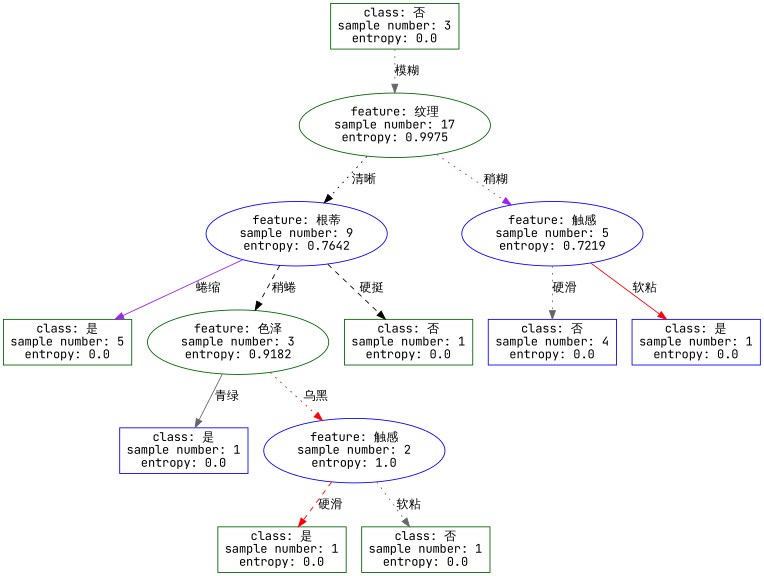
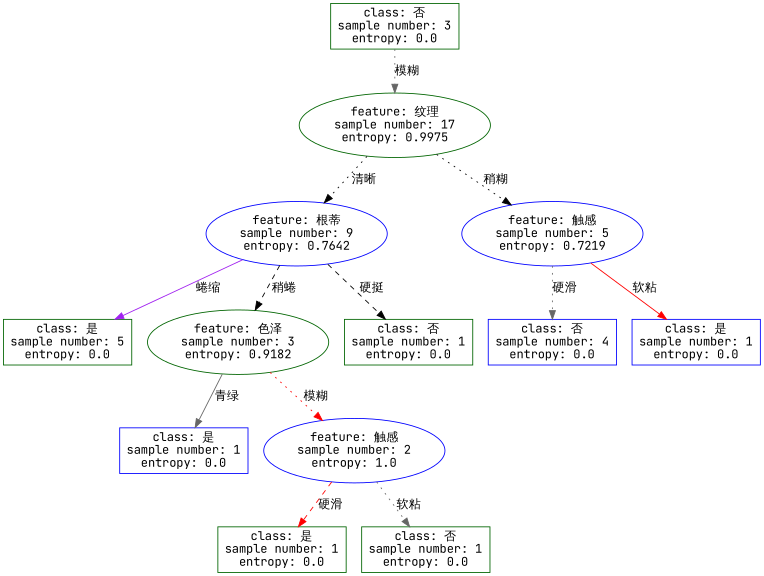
(470, 177) -> (470, 177)
(316, 396) -> (316, 396)
